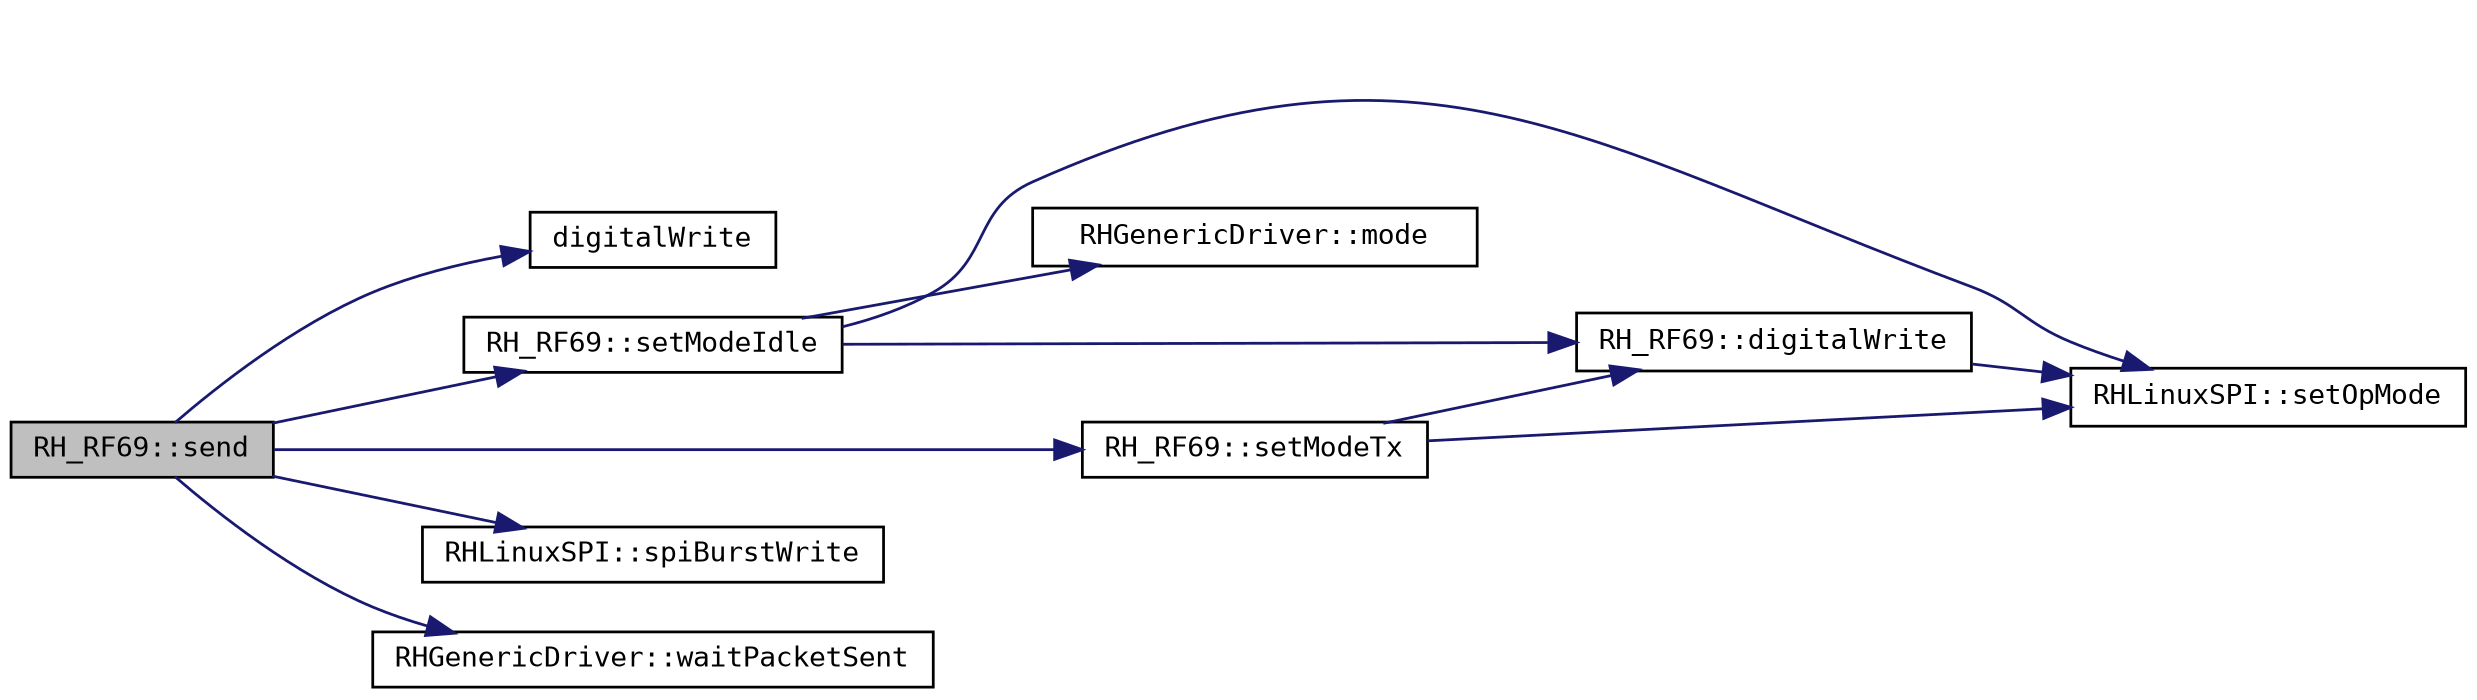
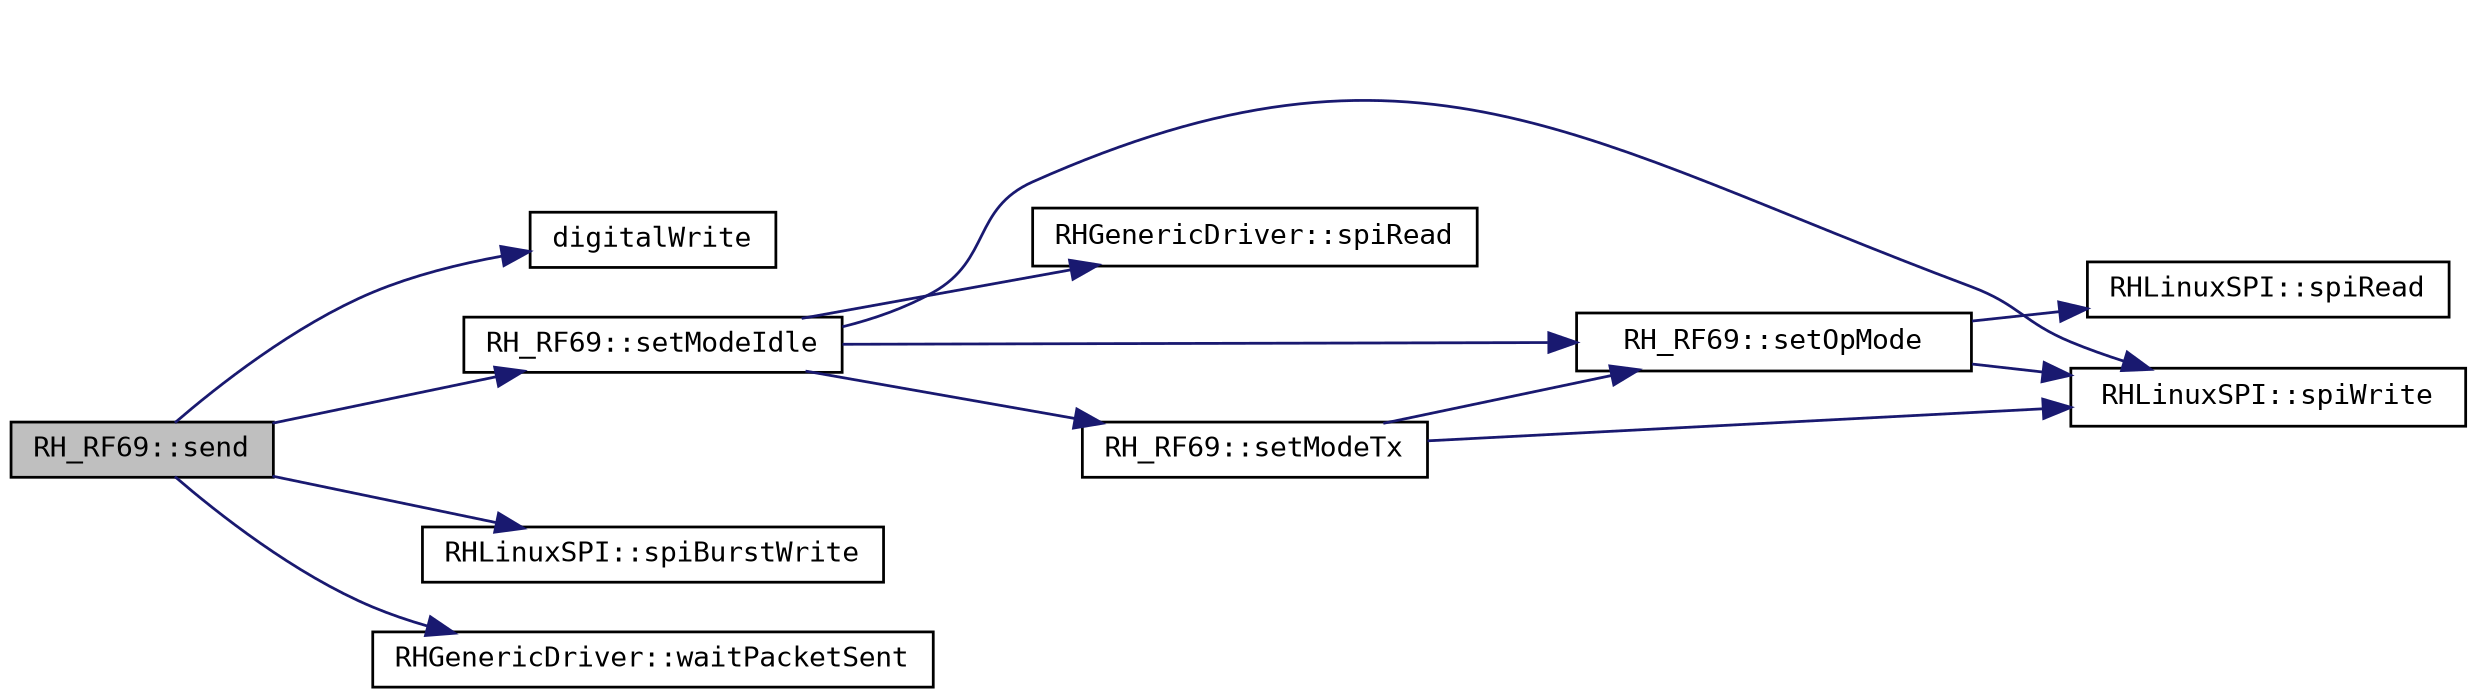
(1255, 237) -> (1255, 237)
none -> (2268, 290)
(1774, 342) -> (1774, 342)
(2268, 397) -> (2268, 397)
(664, 450) -> (940, 395)
